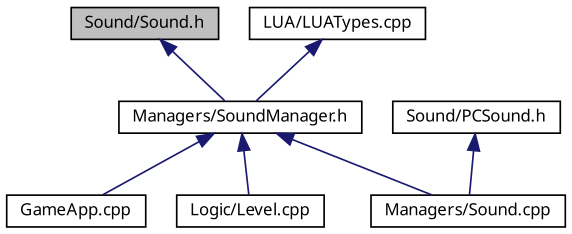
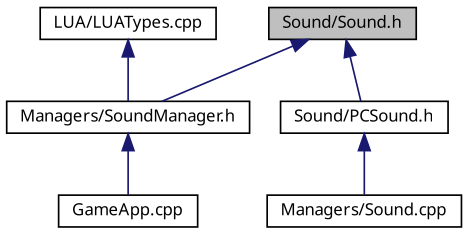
none -> (355, 79)
(362, 167) -> none
(250, 211) -> none
